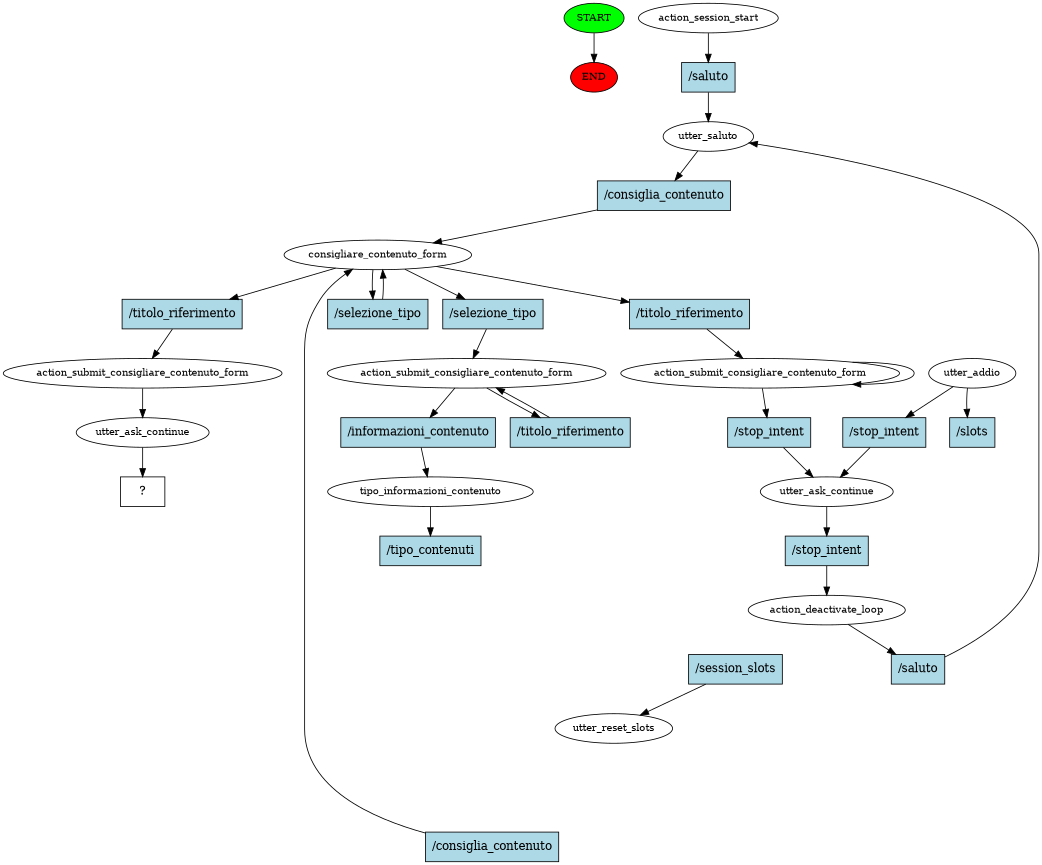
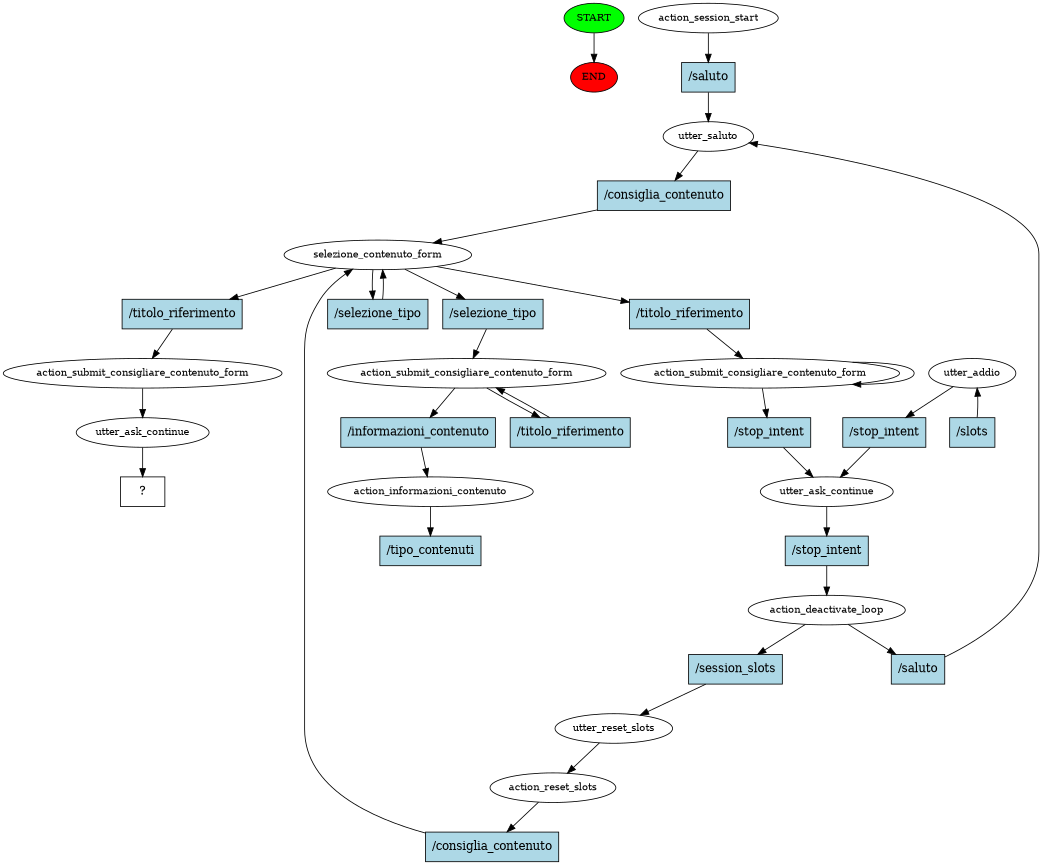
(378, 255) -> (378, 255)
(967, 399) -> (978, 407)
(430, 492) -> (430, 492)
none -> (785, 637)
none -> (553, 788)
